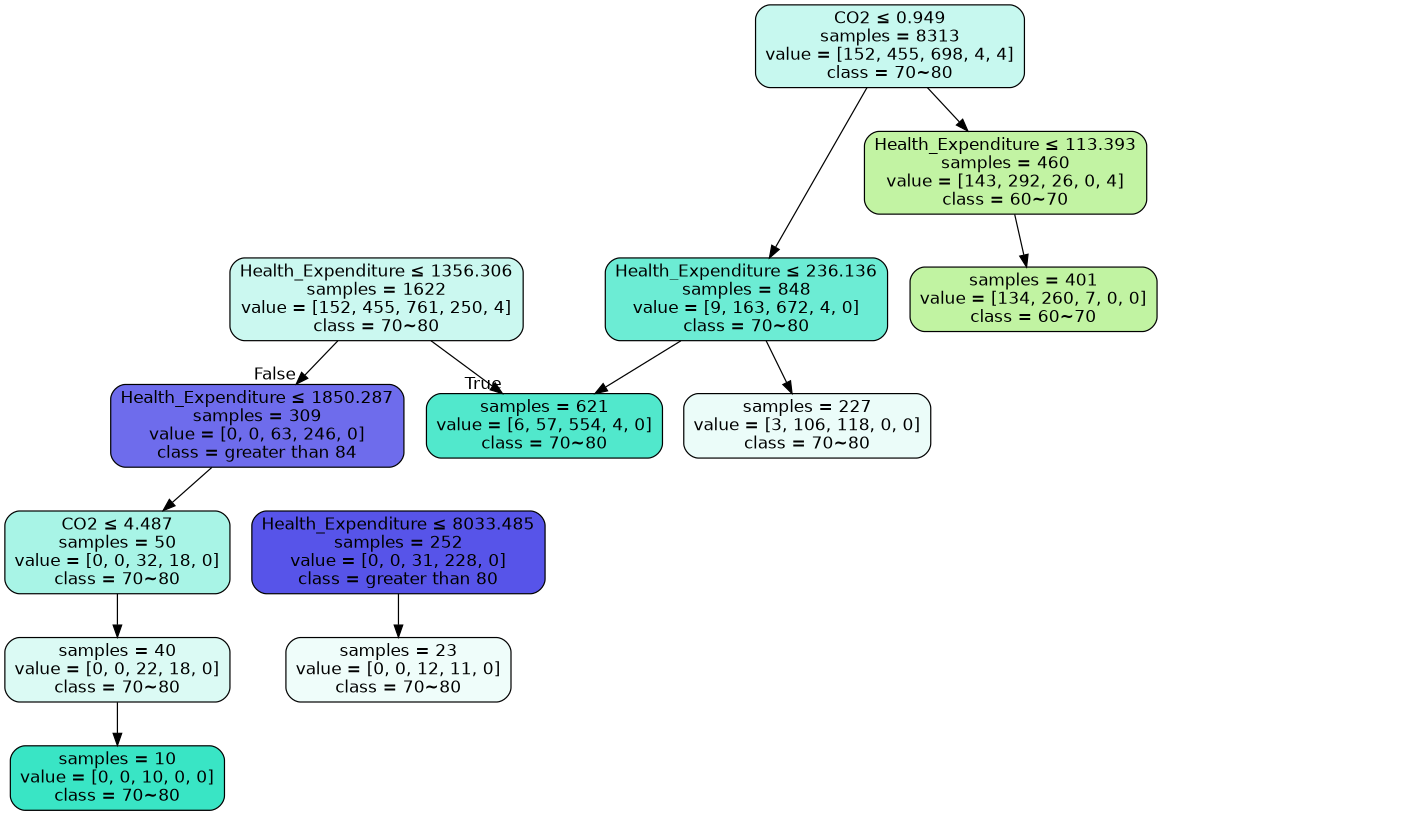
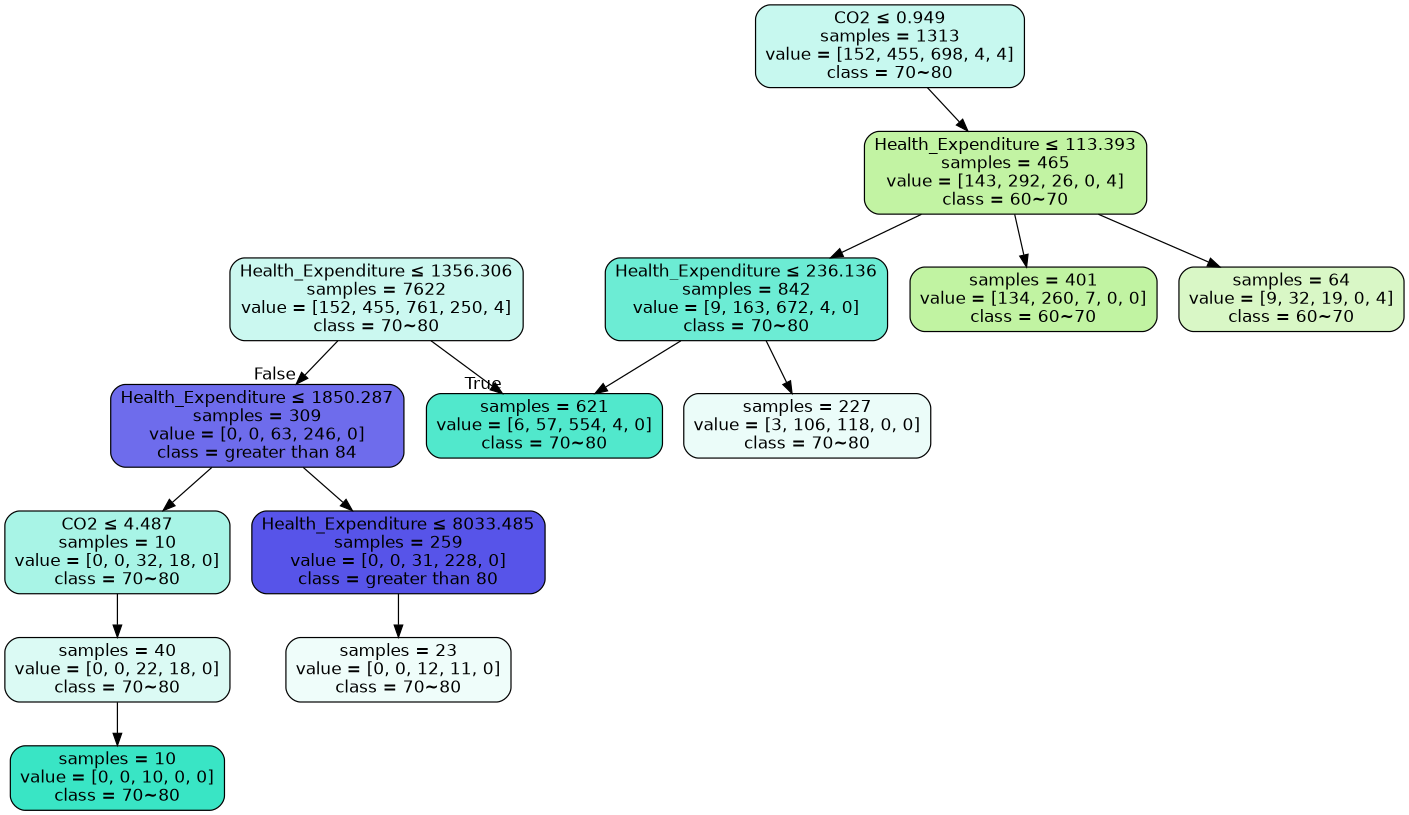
(890, 36) -> (890, 36)
(1006, 163) -> (1006, 163)
(821, 167) -> (882, 233)
(377, 290) -> (377, 290)
(746, 290) -> (746, 290)
none -> (1291, 299)
none -> (323, 485)
(117, 543) -> (117, 543)
(398, 543) -> (398, 543)
